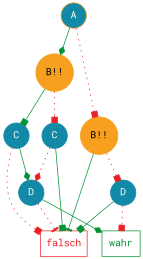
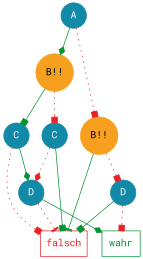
(74, 16) -> (74, 16)
